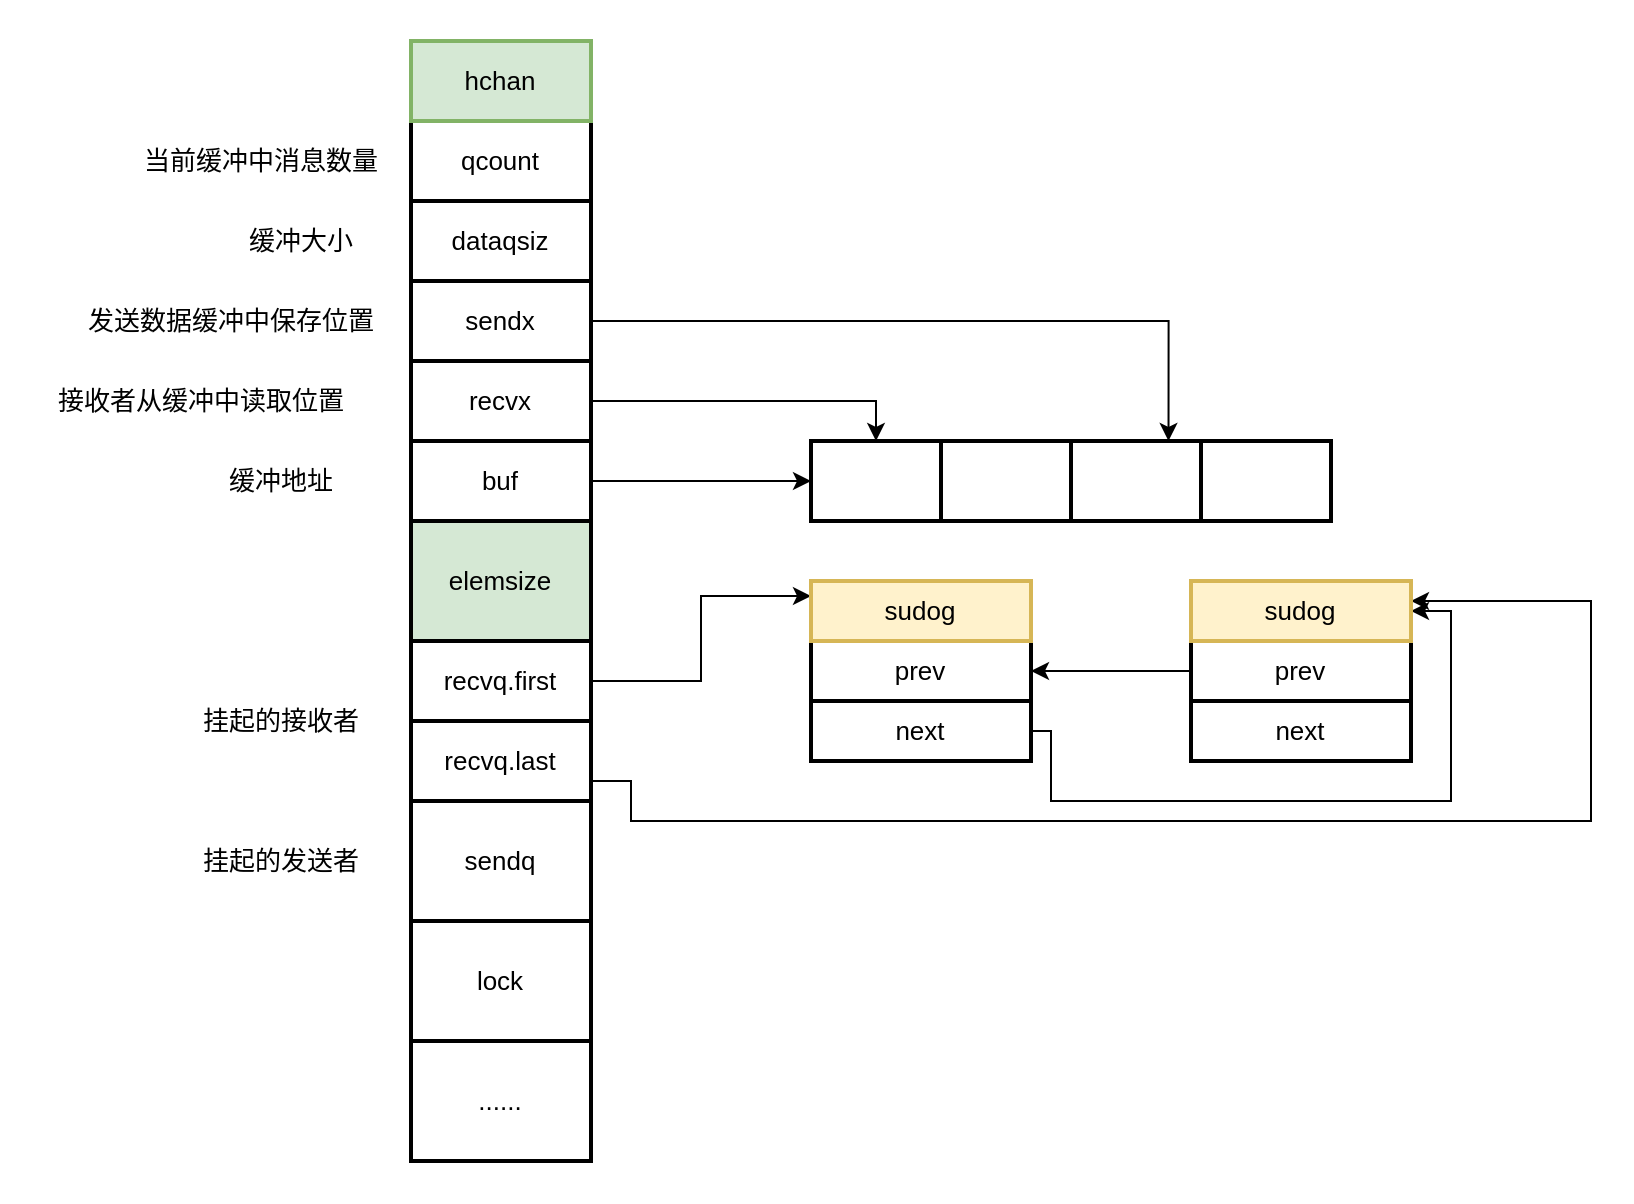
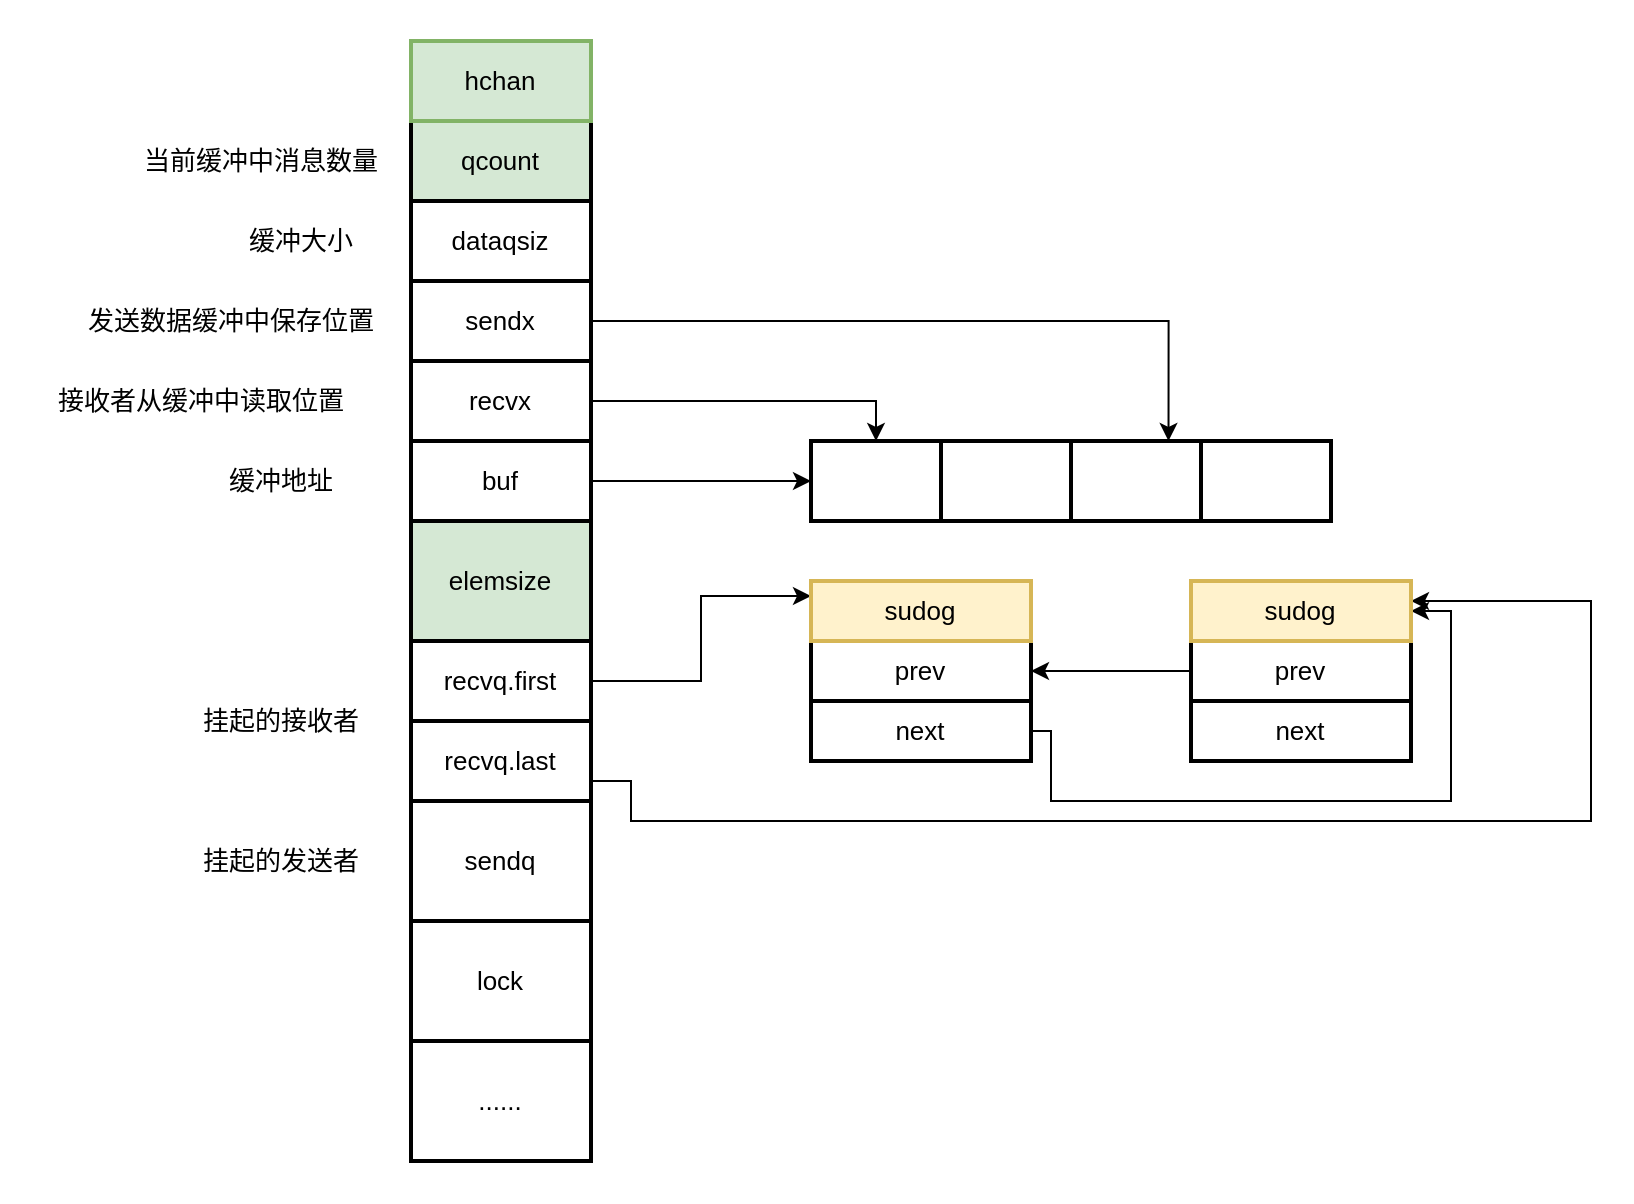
(501, 161) -> (501, 161)
